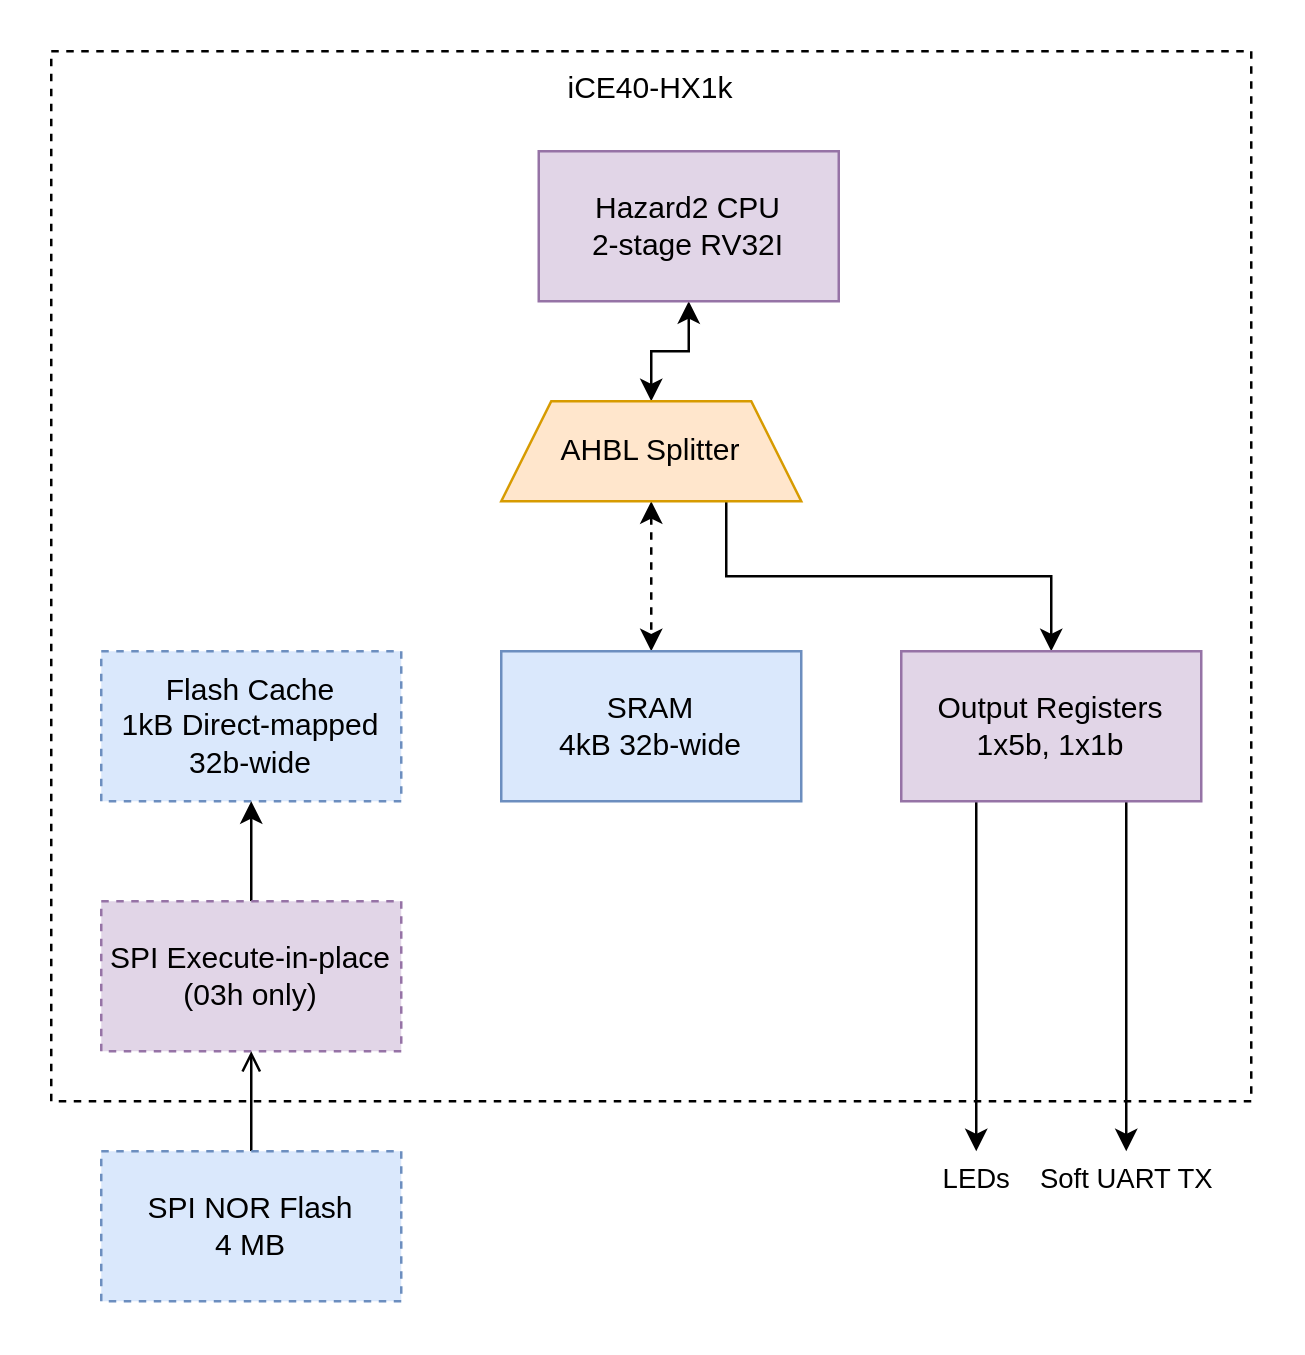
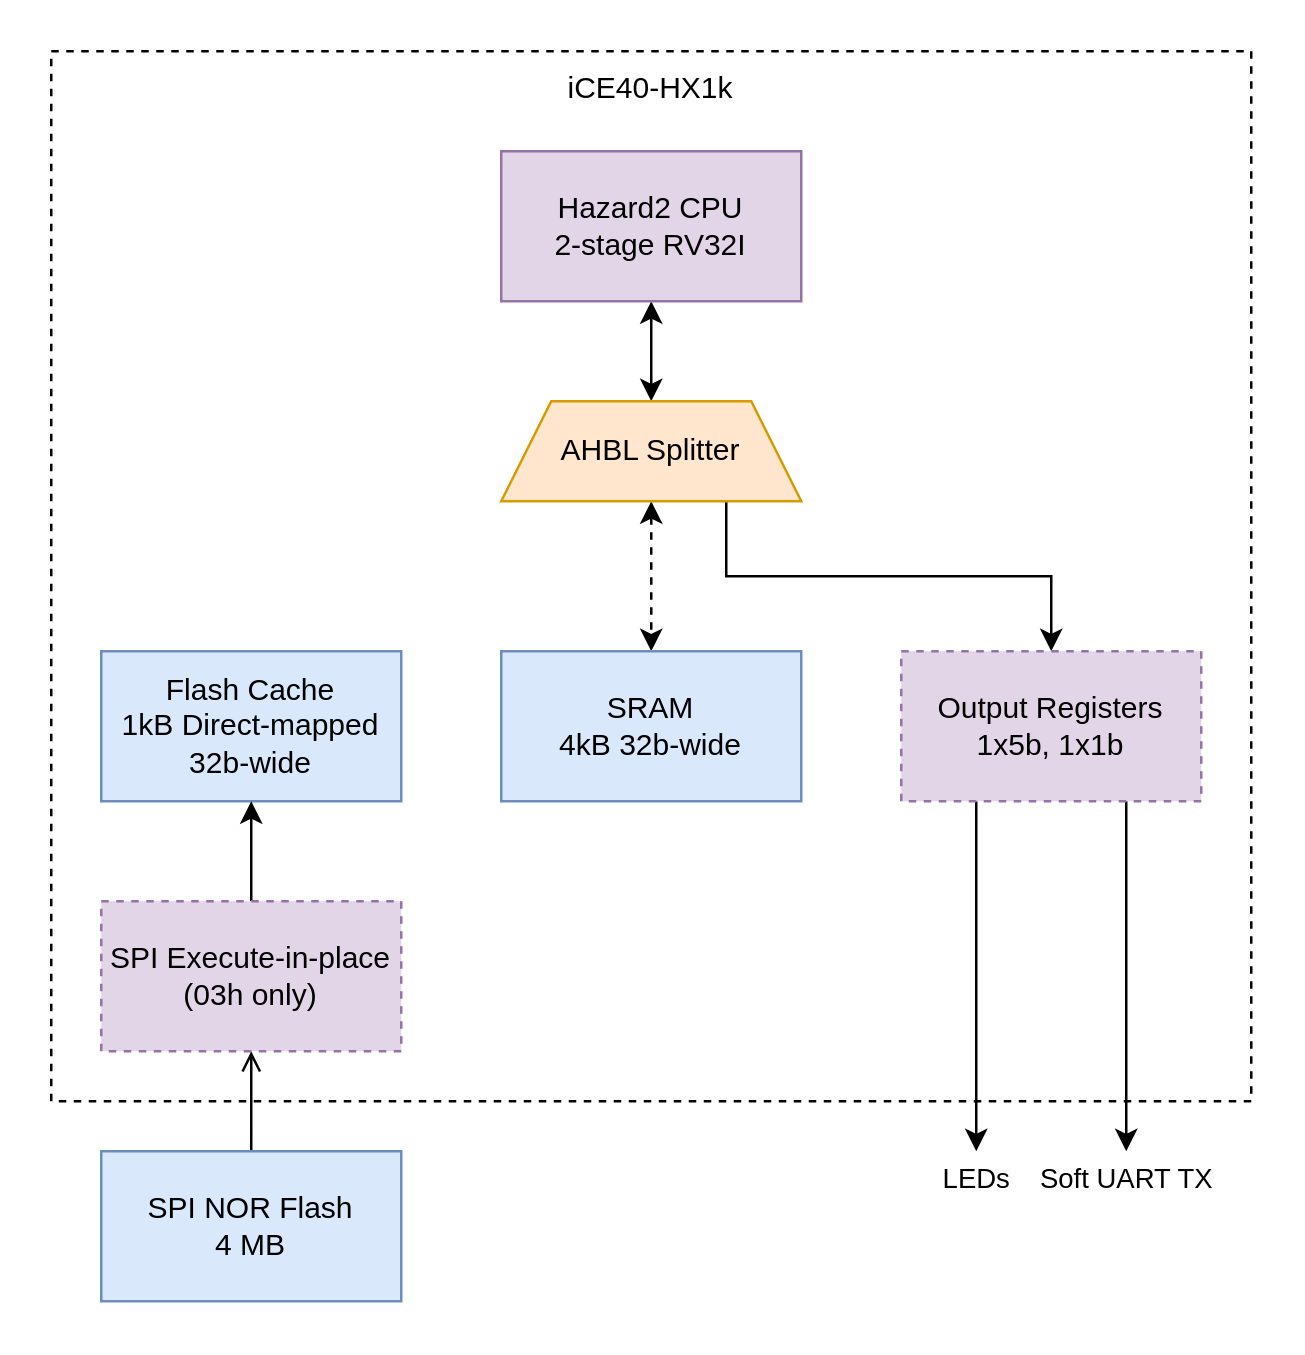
(689, 226) -> (651, 226)
(251, 726) -> (251, 726)
(1051, 726) -> (1051, 726)
(251, 1226) -> (251, 1226)
